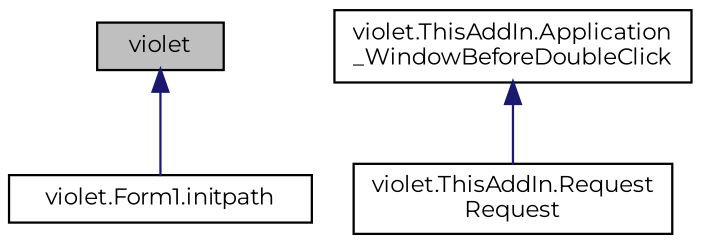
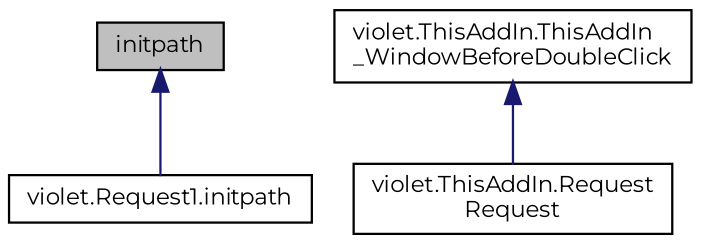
(160, 46) -> (160, 46)
(513, 46) -> (513, 46)
(160, 199) -> (160, 199)
